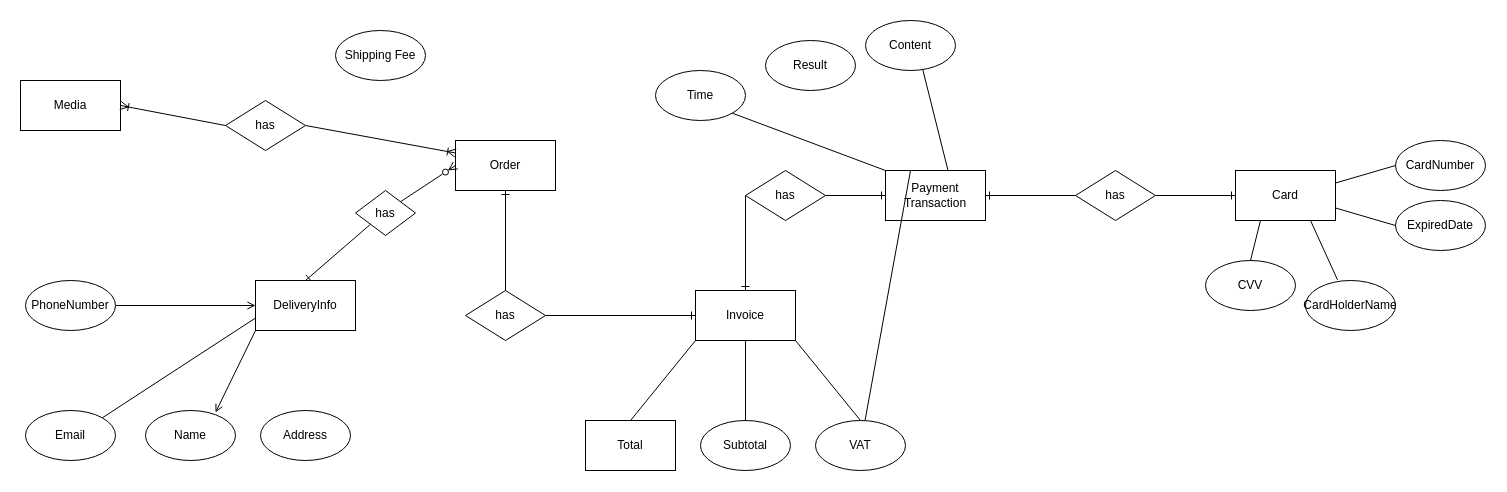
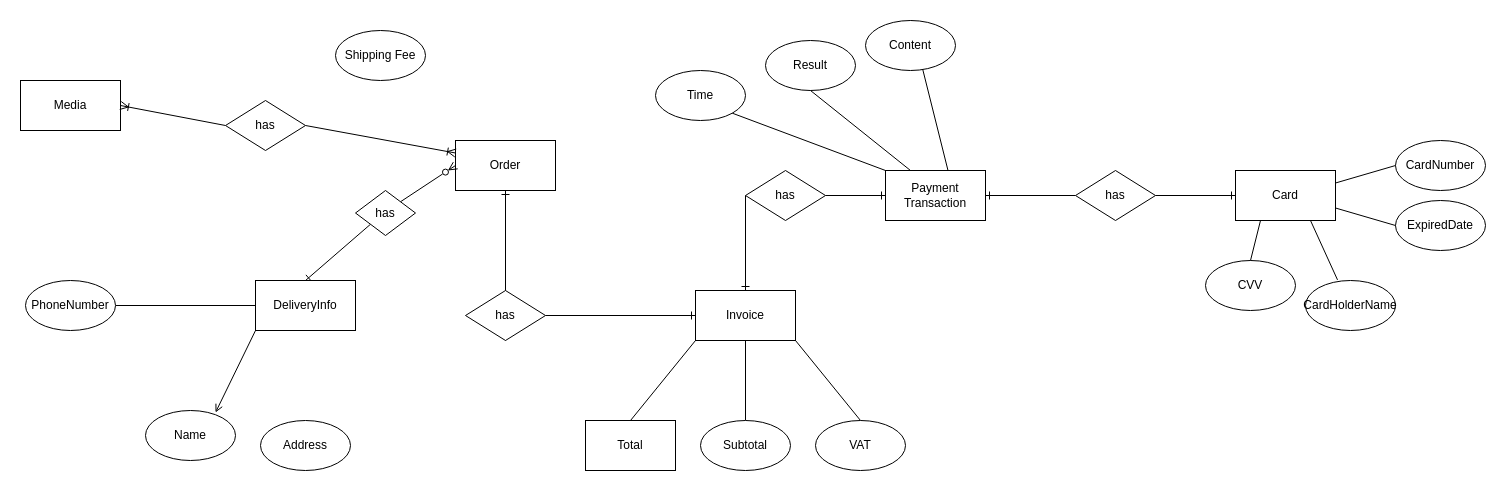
(888, 296) -> (861, 131)
(249, 306) -> (250, 306)
(179, 368) -> none
(71, 436) -> none
(306, 436) -> (306, 446)
